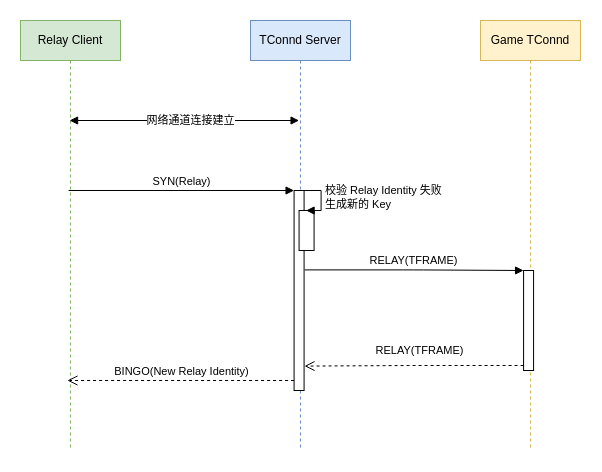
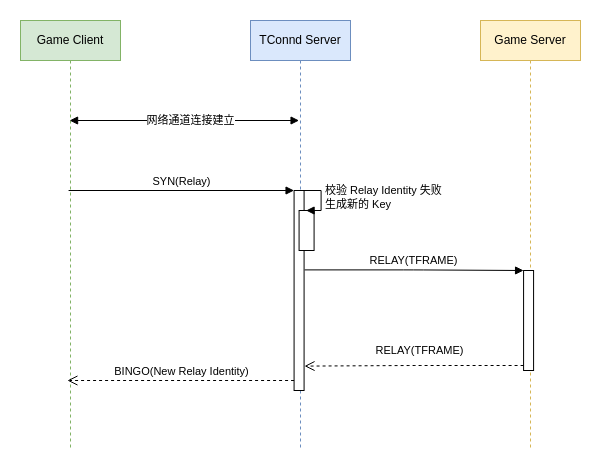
(71, 41) -> (71, 41)
(531, 41) -> (531, 41)
